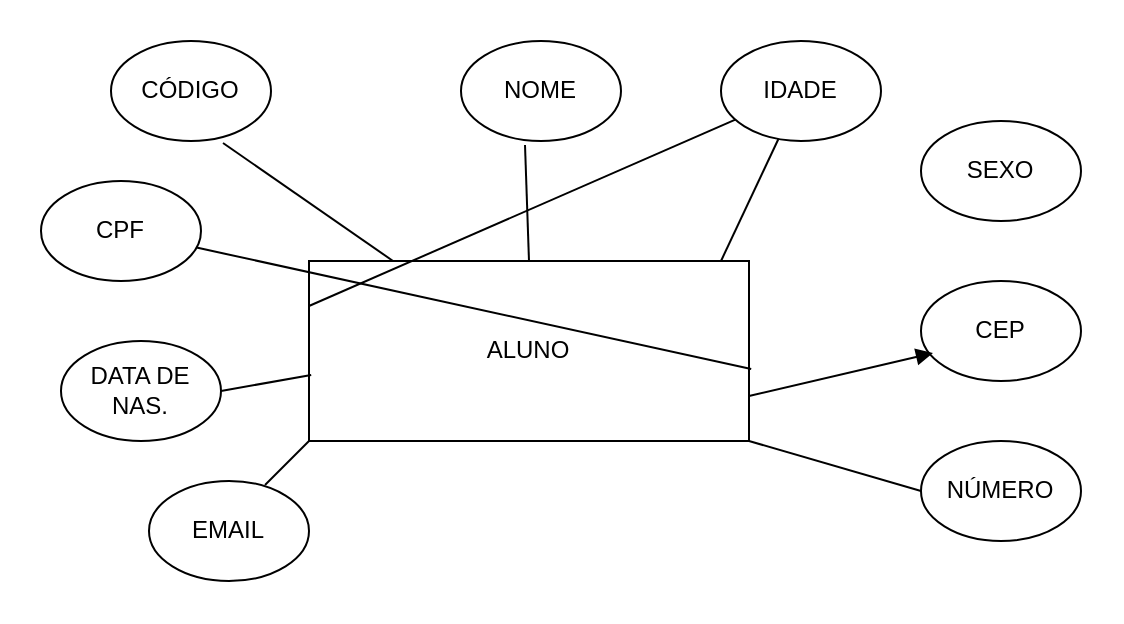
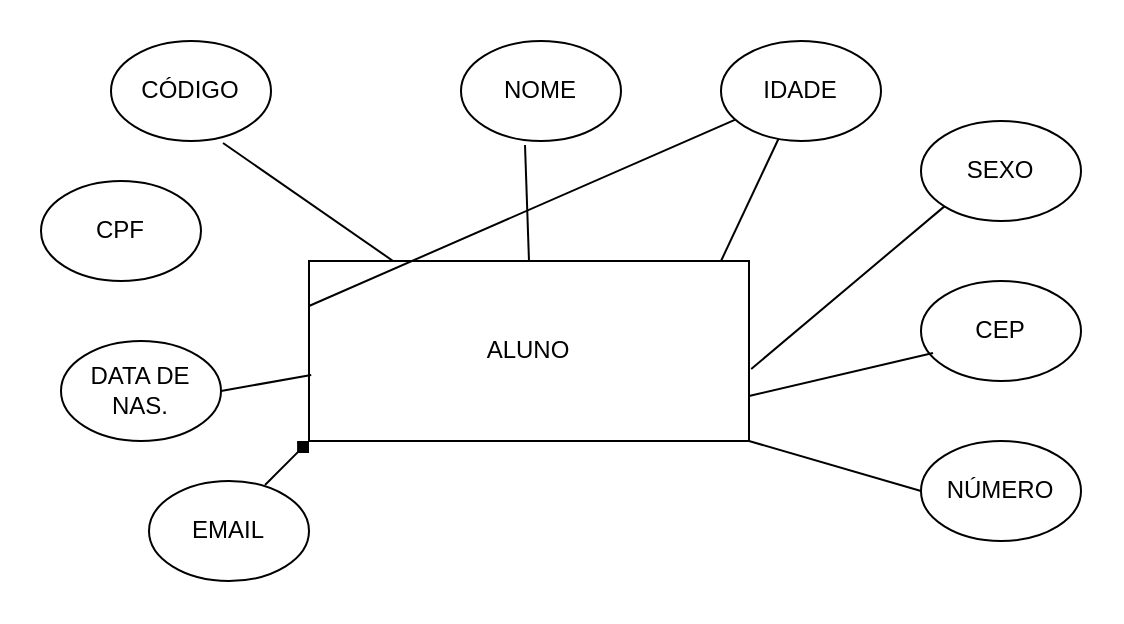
(558, 327) -> (848, 288)
(915, 357) -> (923, 355)
(303, 447) -> (297, 453)
